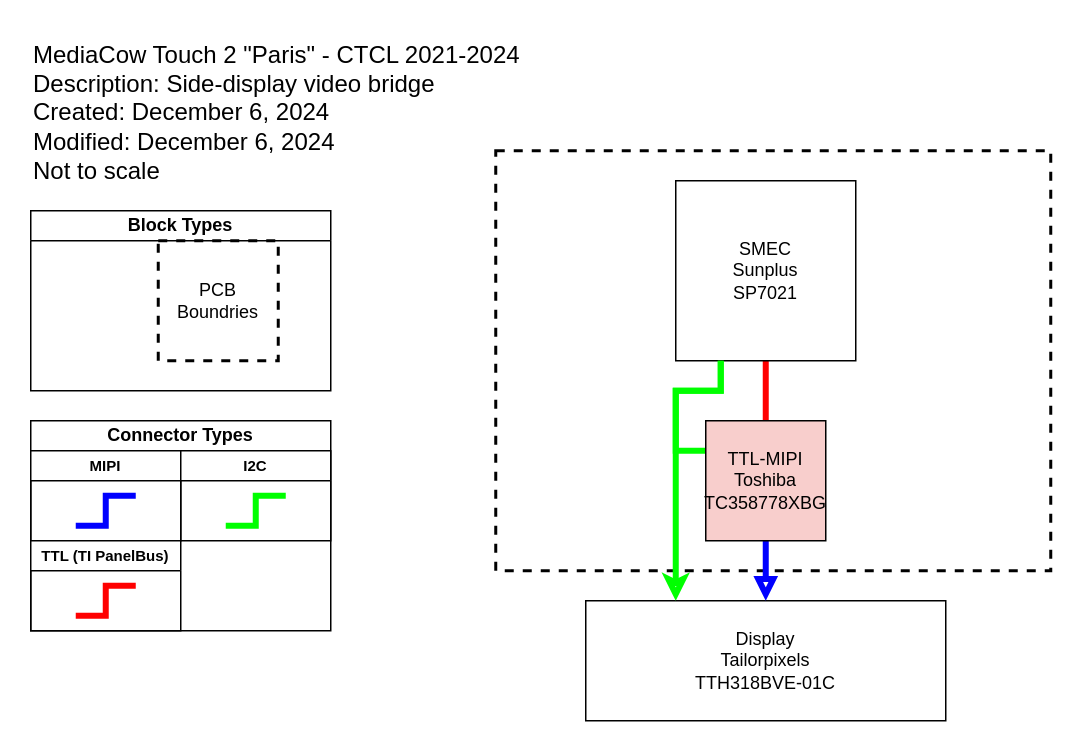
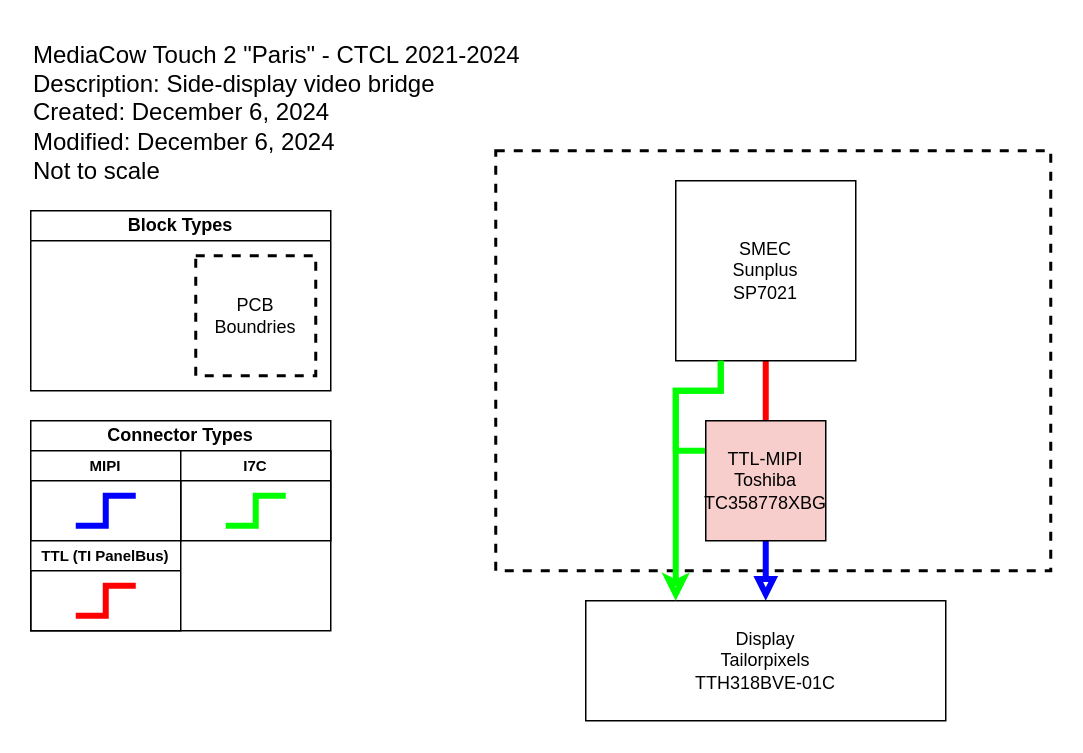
(218, 301) -> (256, 316)
(256, 466) -> (256, 466)
